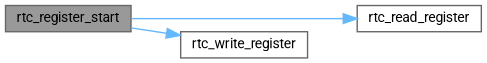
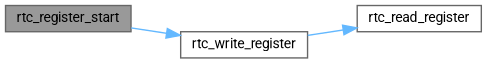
(237, 19) -> (325, 33)
